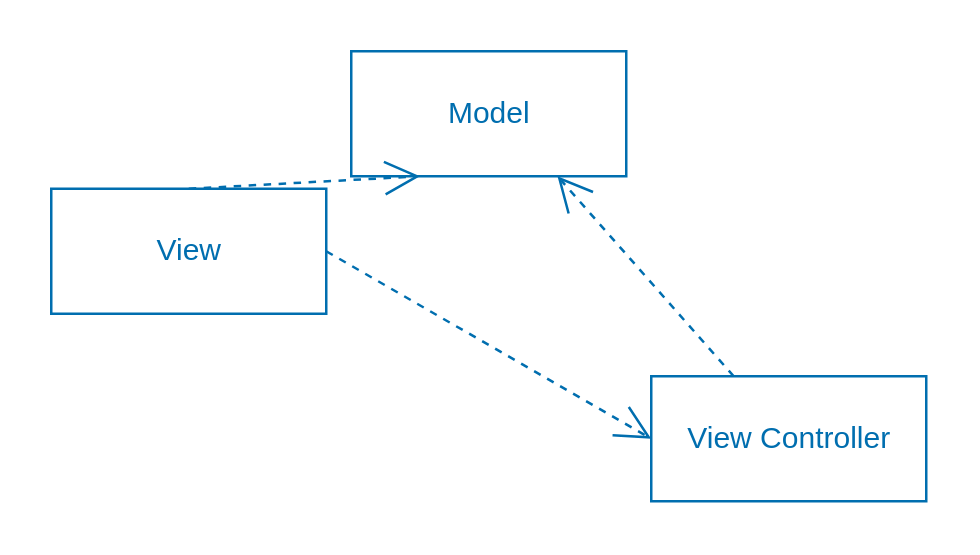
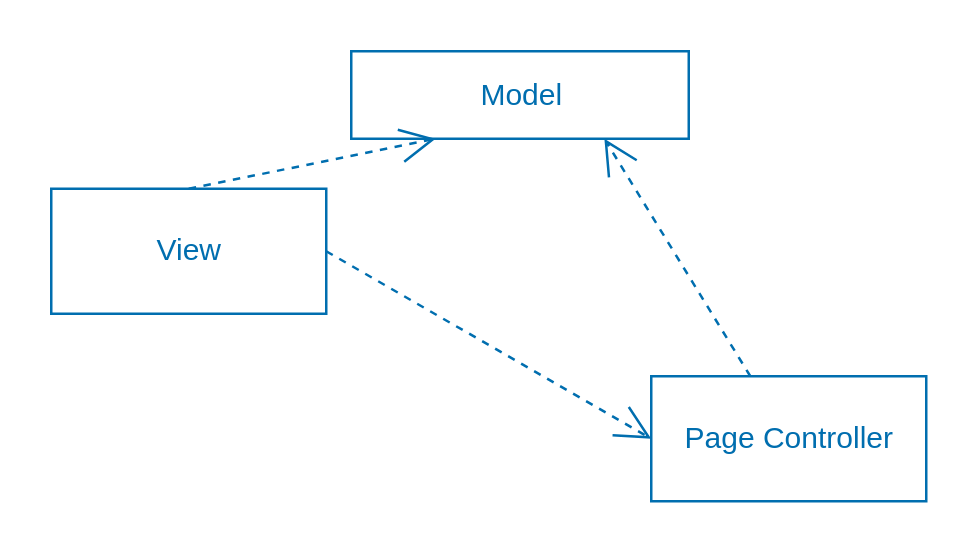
(489, 114) -> (520, 95)
(790, 439) -> (790, 439)
